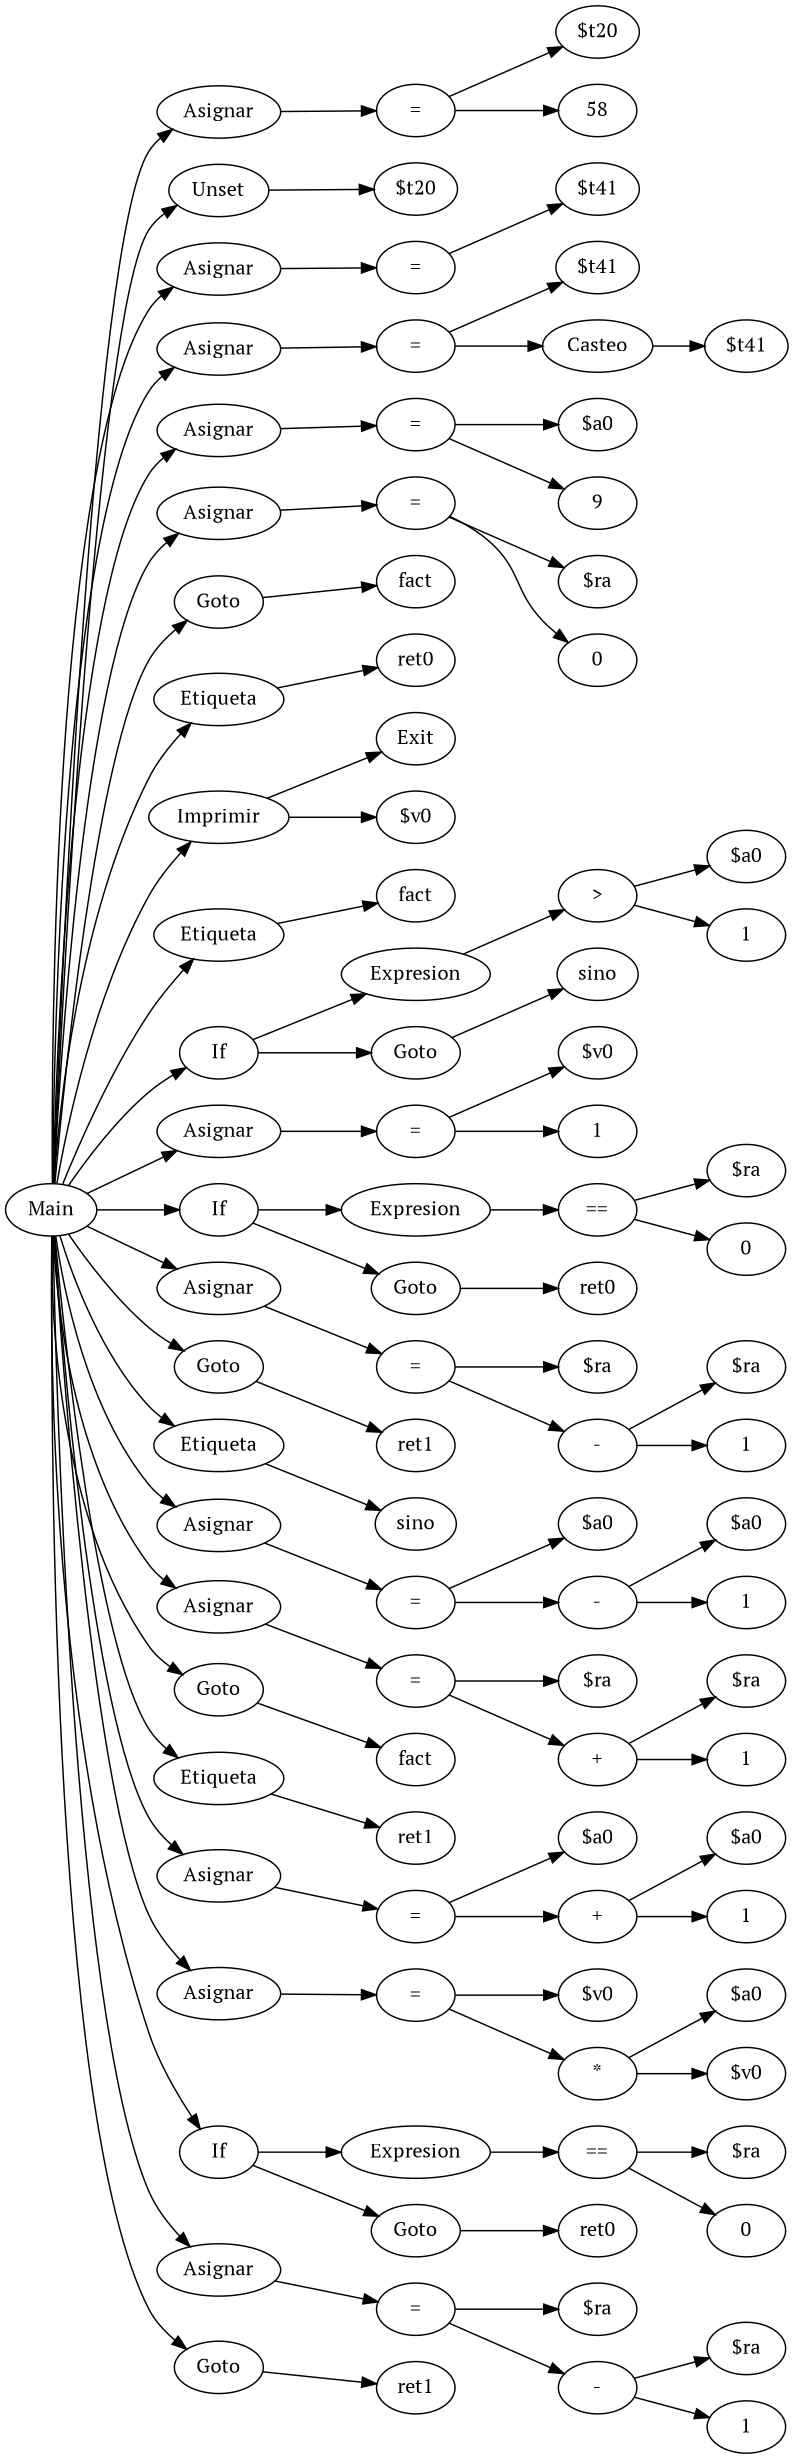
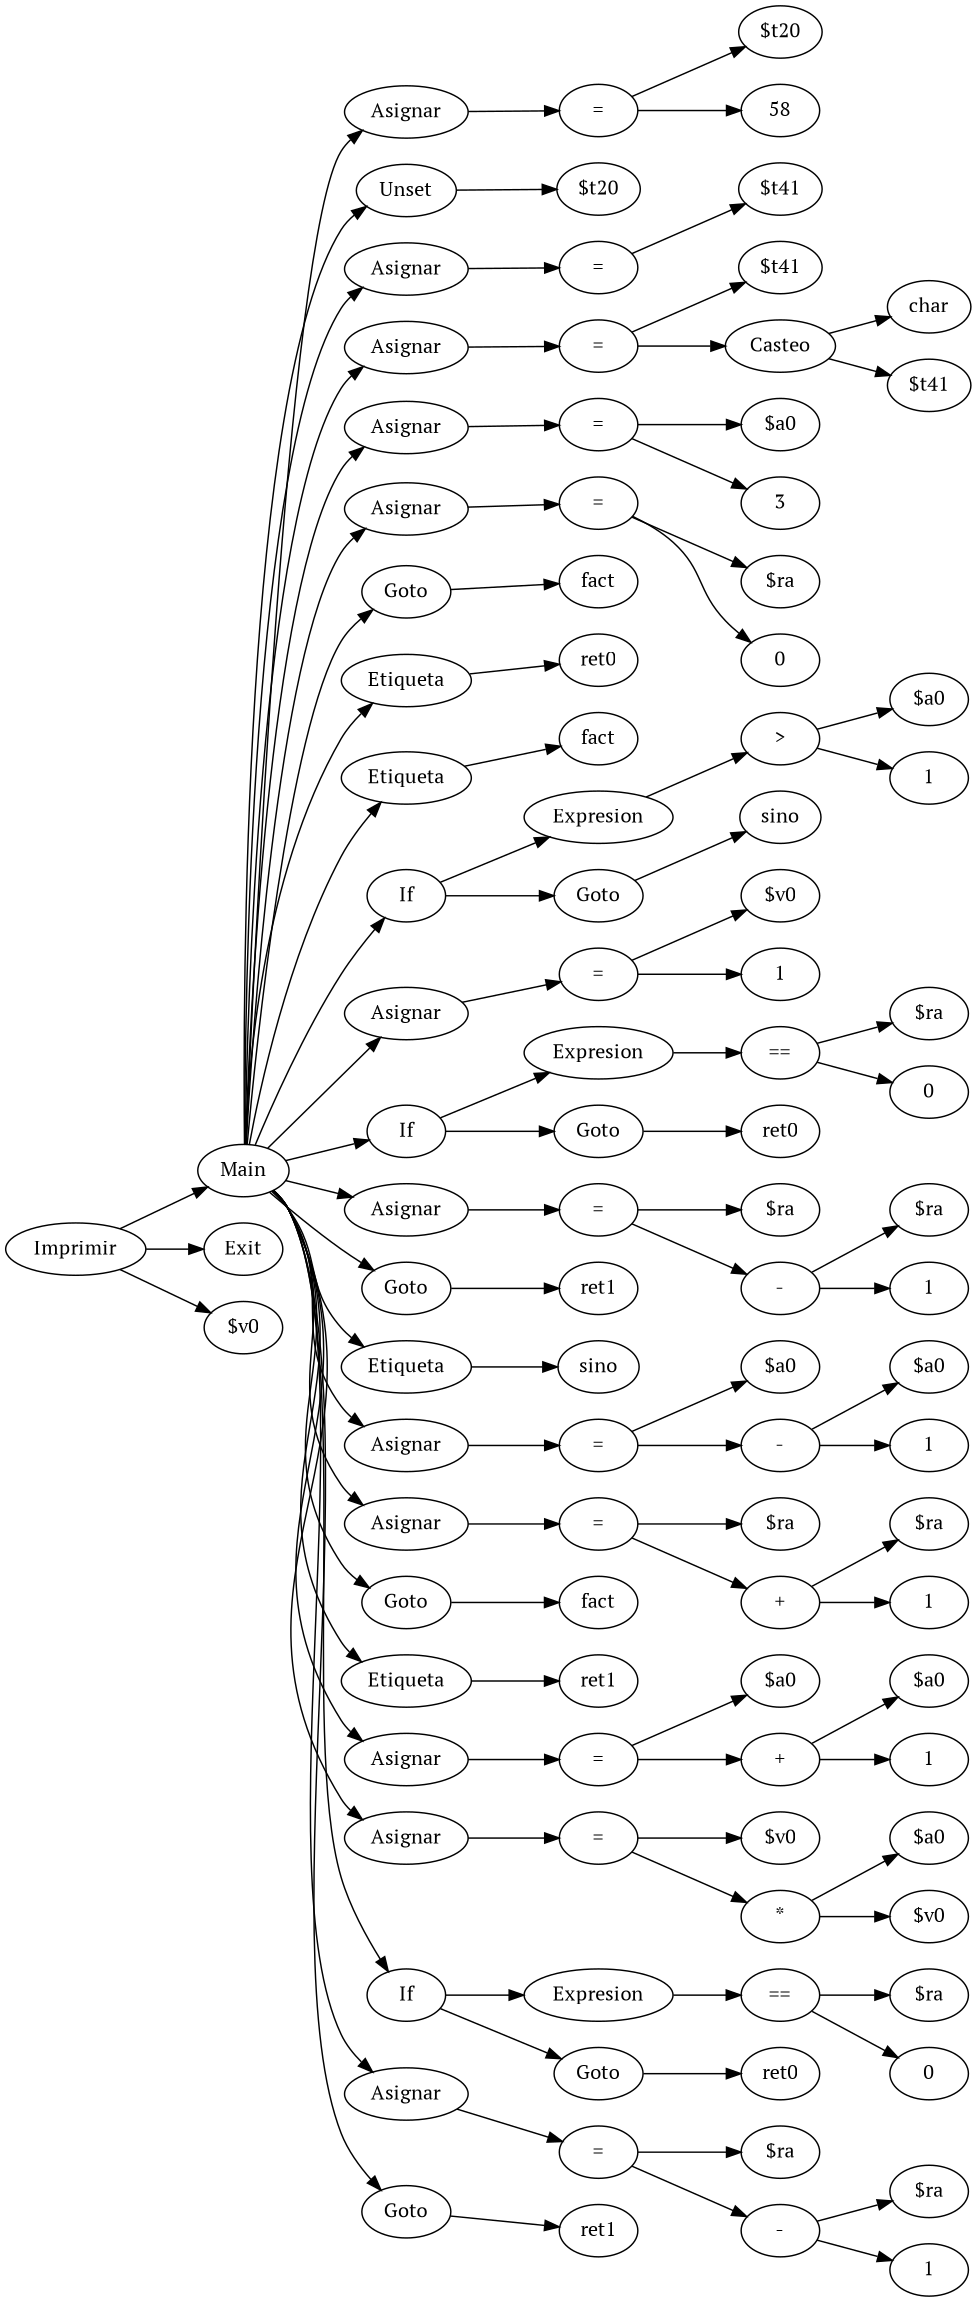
none -> (929, 307)
(598, 503) -> (780, 503)
(100, 1011) -> (157, 1211)
